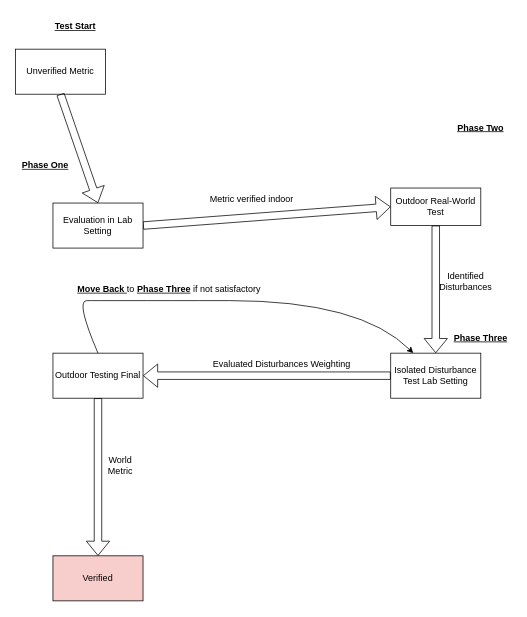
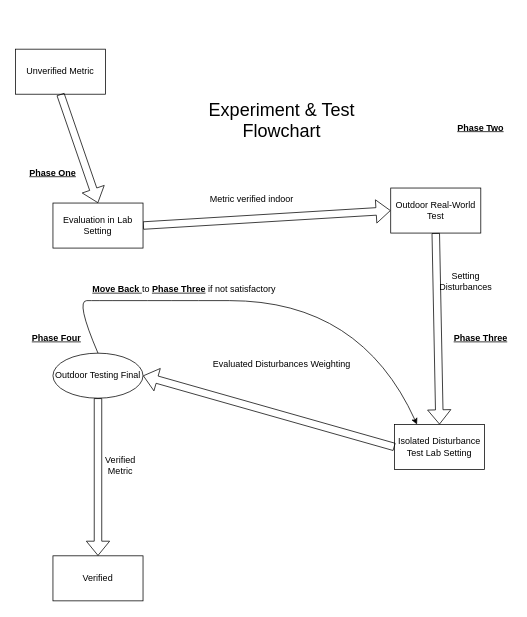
(75, 27) -> none
none -> (282, 120)
(45, 165) -> (53, 173)
(435, 207) -> (435, 210)
(465, 282) -> (465, 282)
(169, 289) -> (184, 289)
none -> (57, 338)
(98, 375) -> (98, 375)
(435, 375) -> (439, 447)
(120, 465) -> (120, 465)
(98, 578) -> (98, 578)
